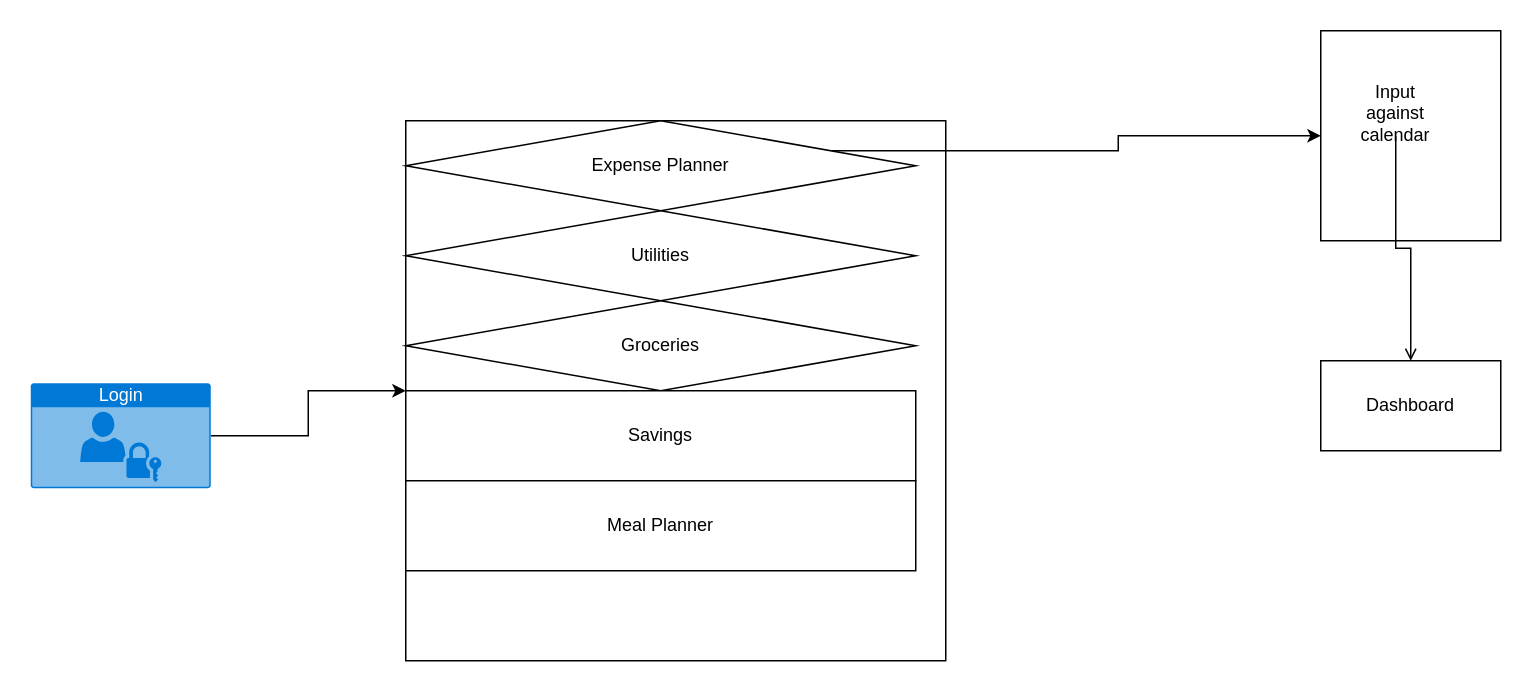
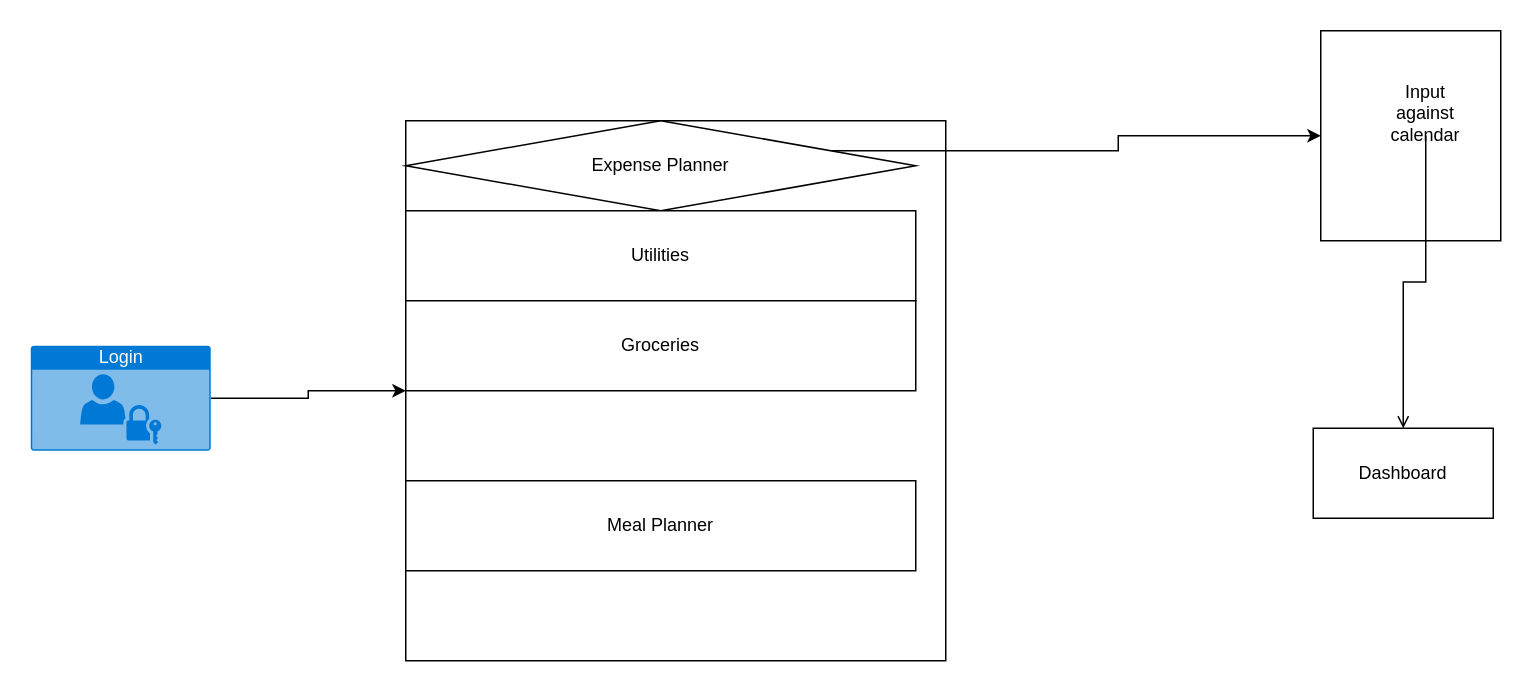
(1396, 113) -> (1426, 113)
(661, 256) -> (661, 256)
(661, 346) -> (661, 346)
(1411, 406) -> (1403, 473)
(121, 436) -> (121, 398)
(661, 436) -> none
